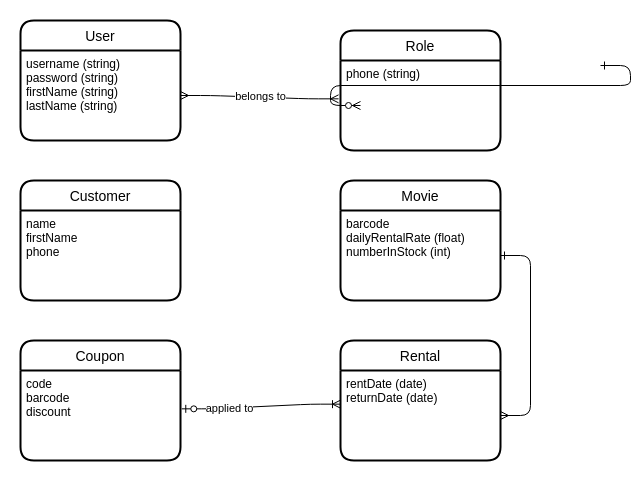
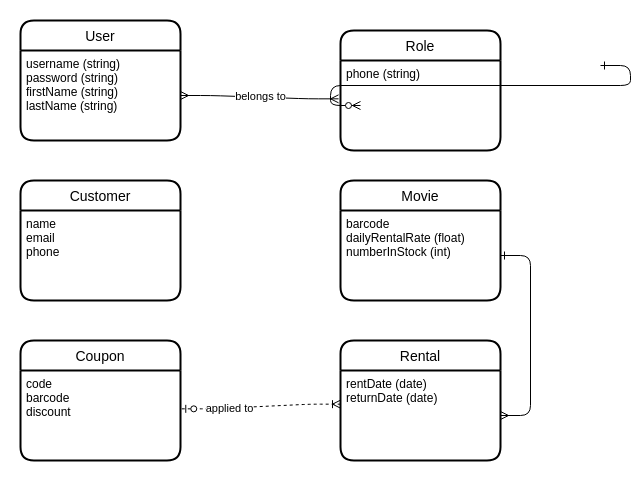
(39, 224) -> (39, 224)
(292, 405) -> (292, 405)
